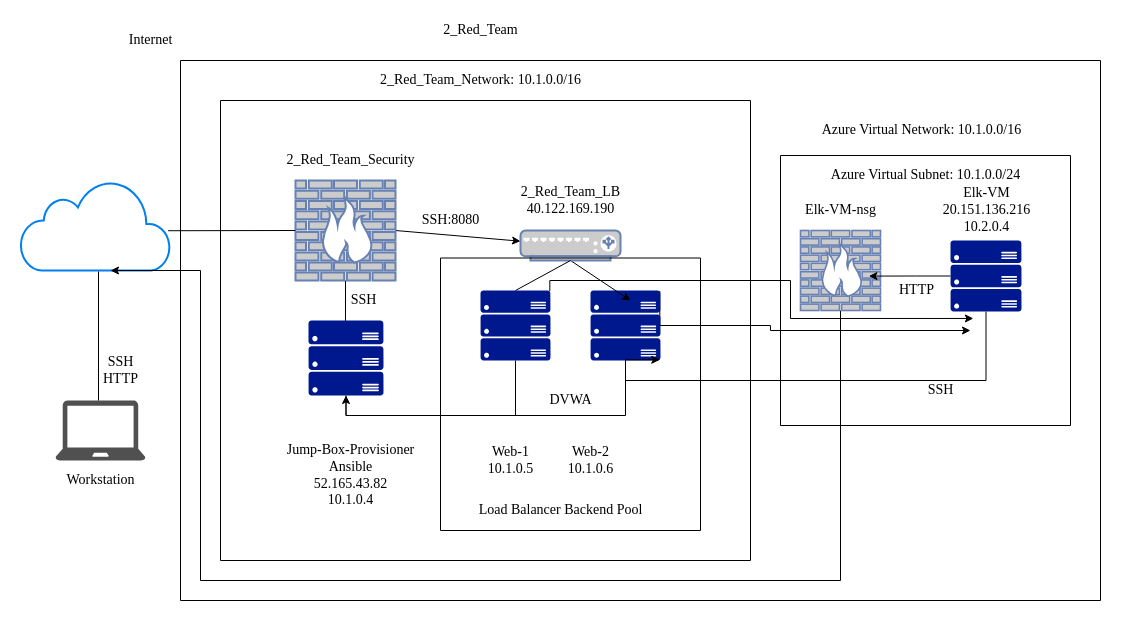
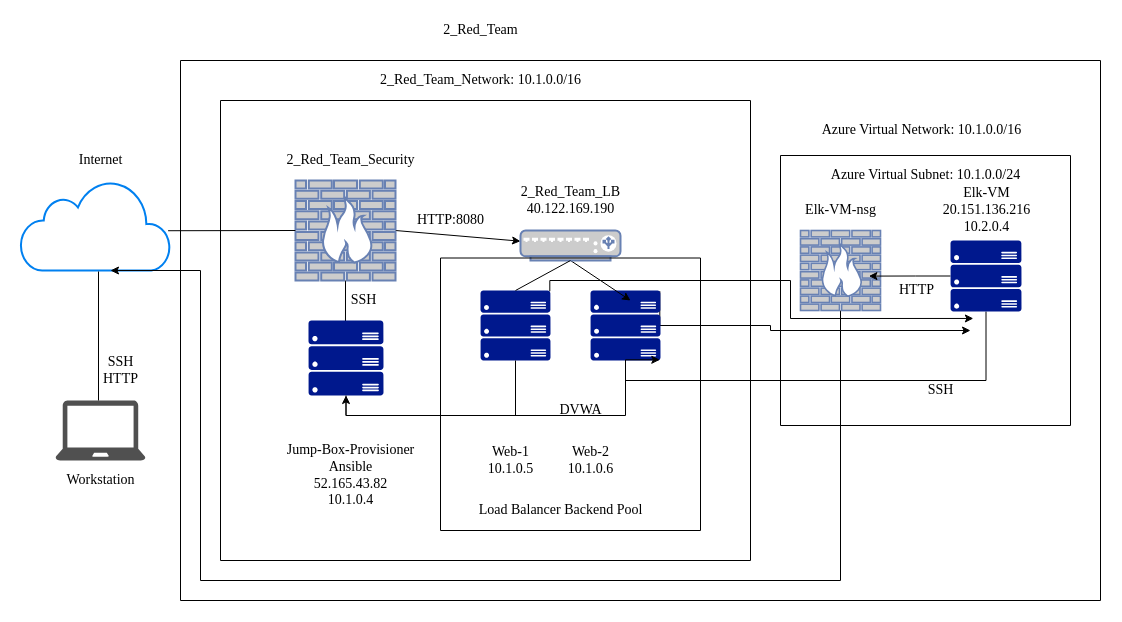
(151, 41) -> (101, 161)
(451, 221) -> (451, 221)
(571, 401) -> (581, 411)
